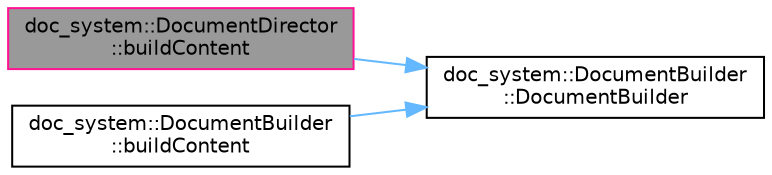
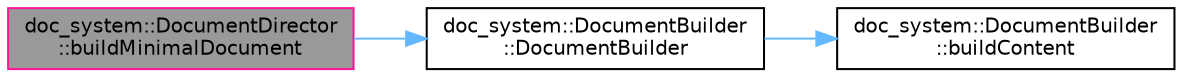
(181, 39) -> (181, 39)
(378, 113) -> (790, 39)
